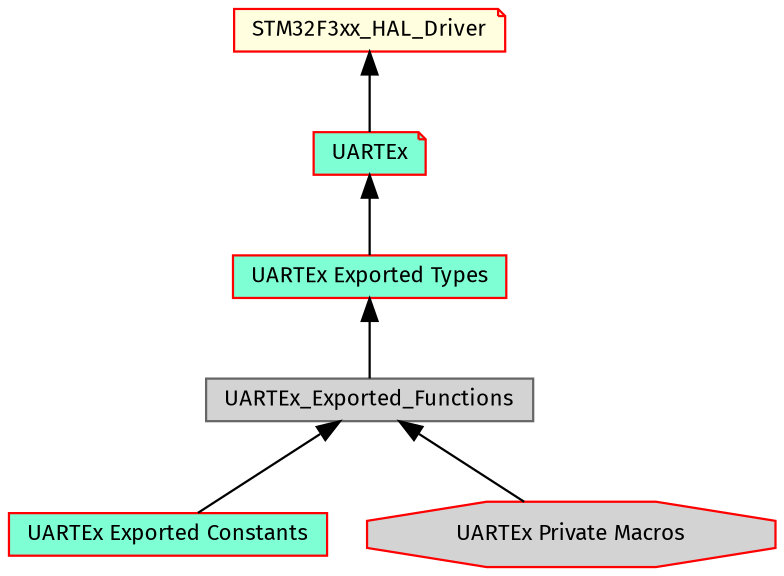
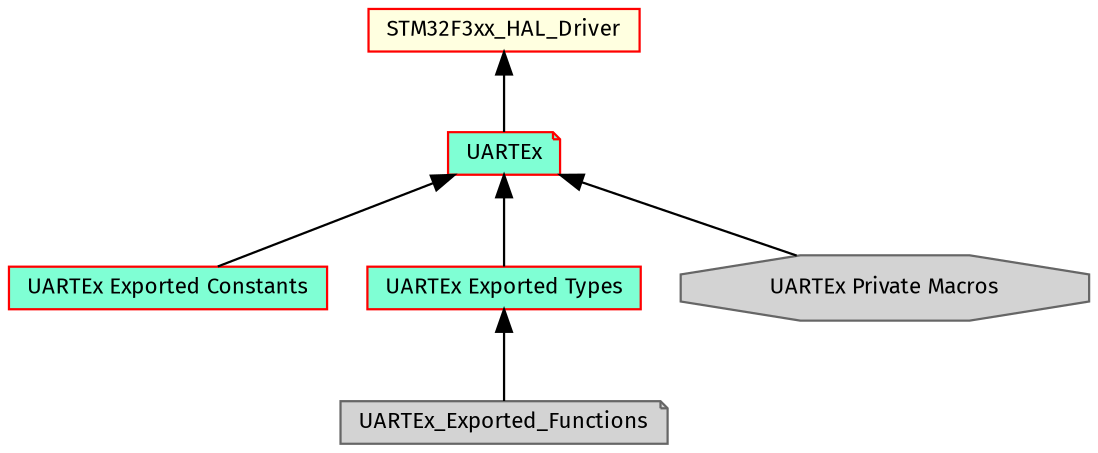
(370, 30) -> (504, 30)
(370, 400) -> (504, 422)
(472, 468) -> (689, 219)
(259, 473) -> (325, 225)
(571, 534) -> (885, 288)
